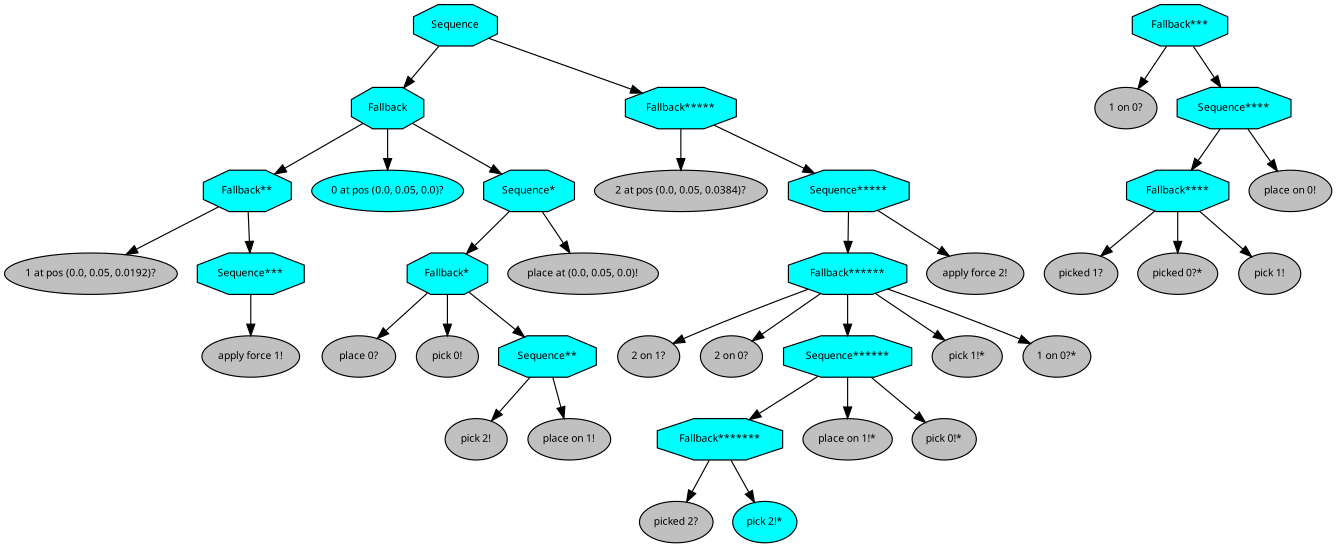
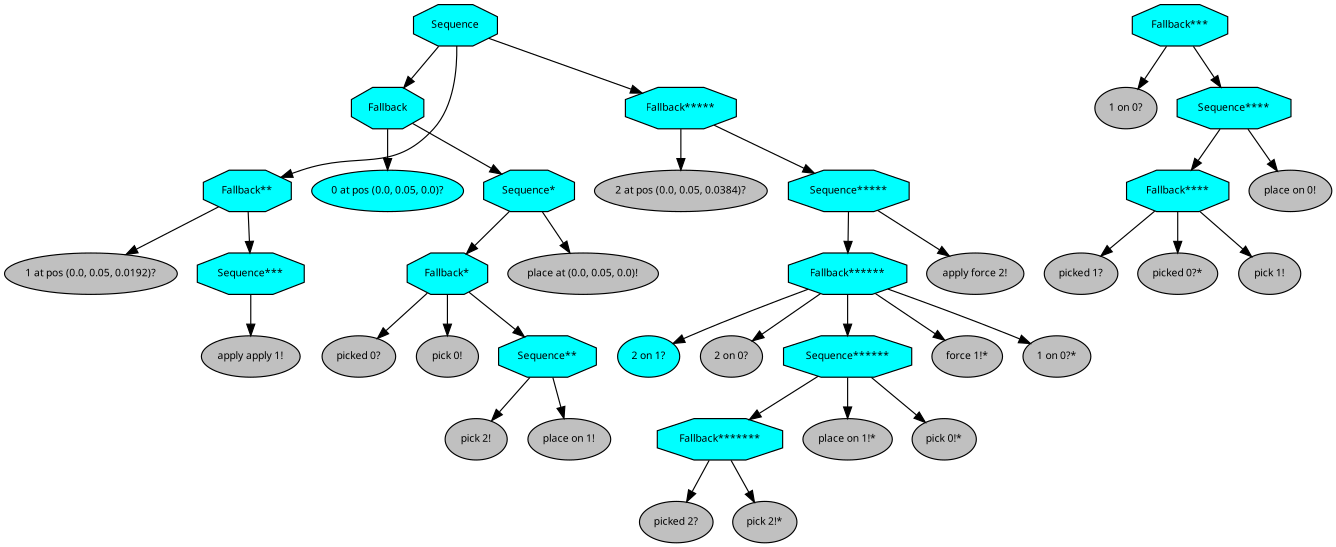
(324, 146) -> (409, 149)
(251, 356) -> (251, 356)
(359, 356) -> (359, 356)
(649, 356) -> (649, 356)
(967, 356) -> (967, 356)
(765, 522) -> (765, 522)
